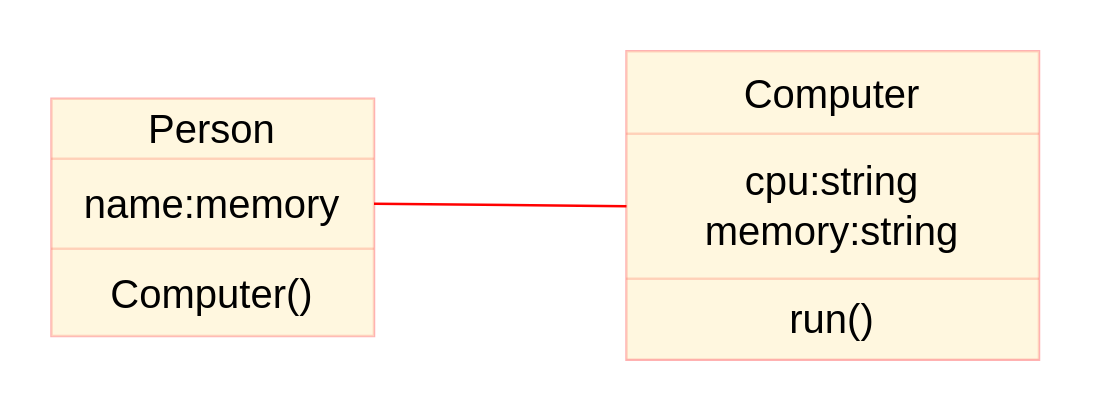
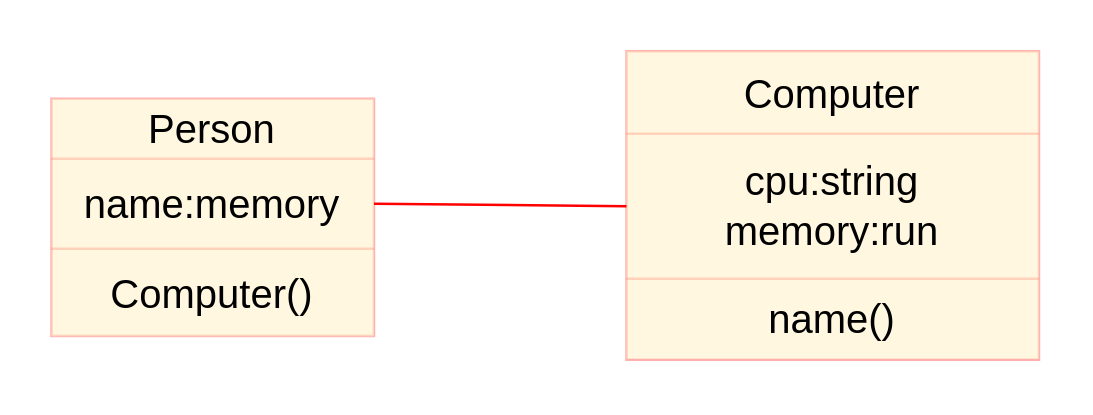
(833, 206) -> (833, 206)
(833, 319) -> (833, 319)
